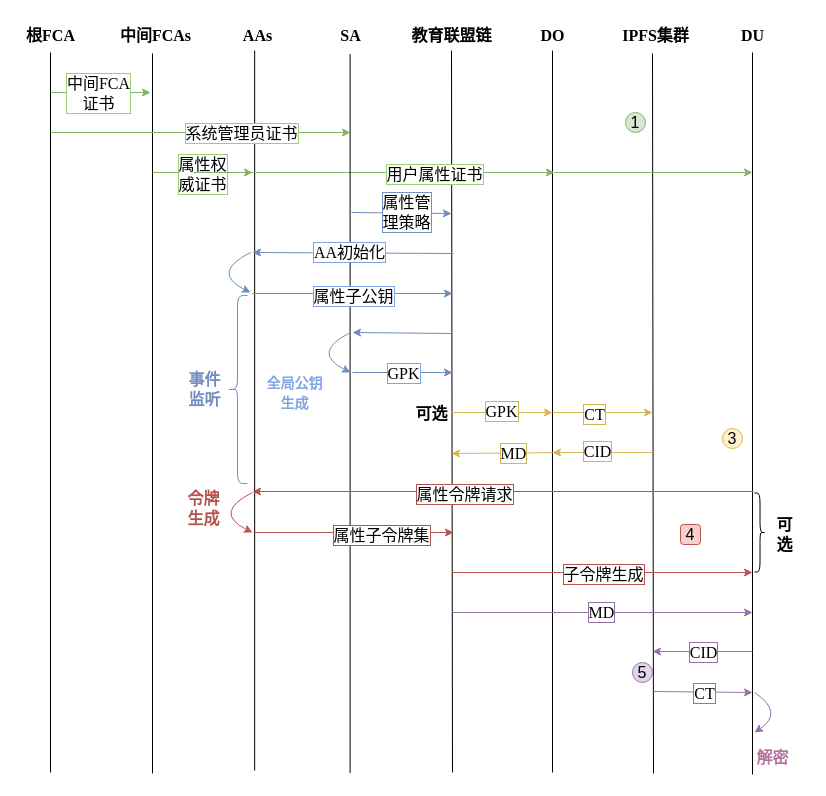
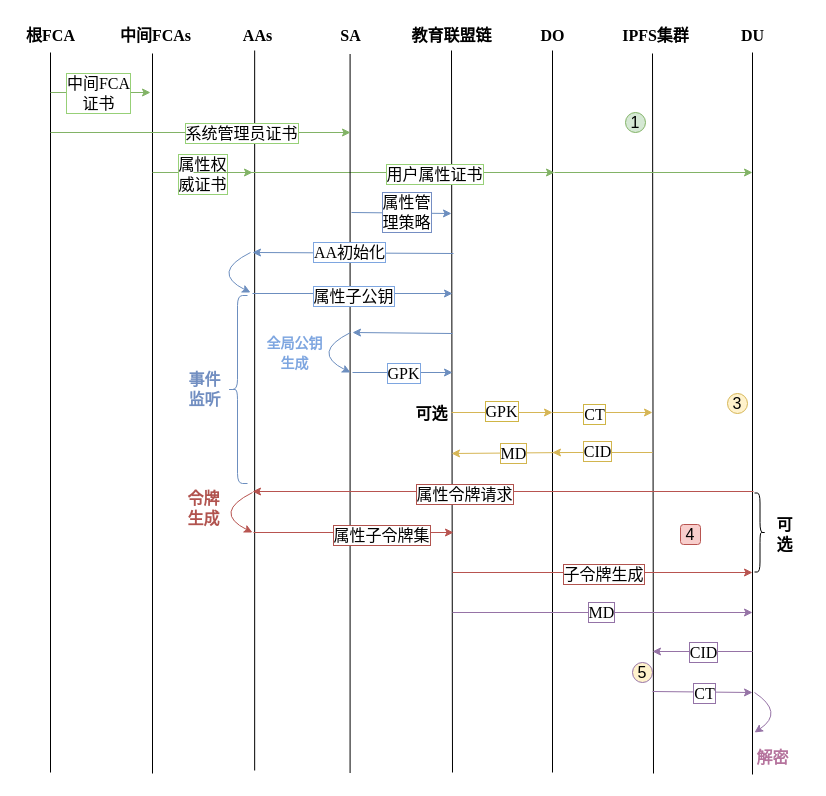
(295, 393) -> (295, 353)
(733, 439) -> (738, 404)
(643, 673) -> (643, 673)
